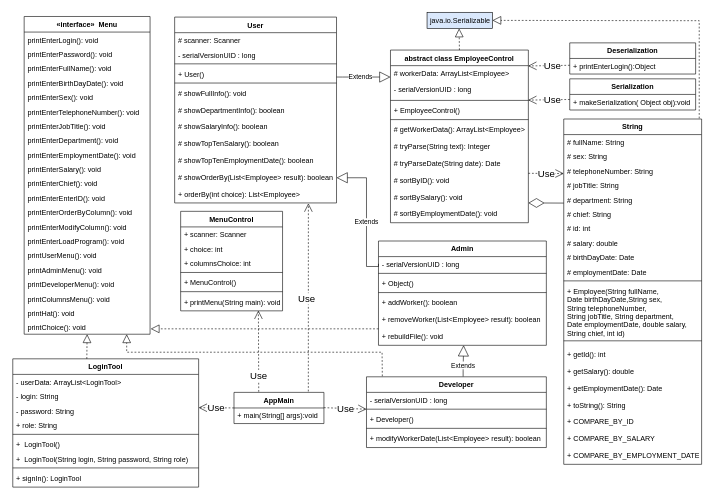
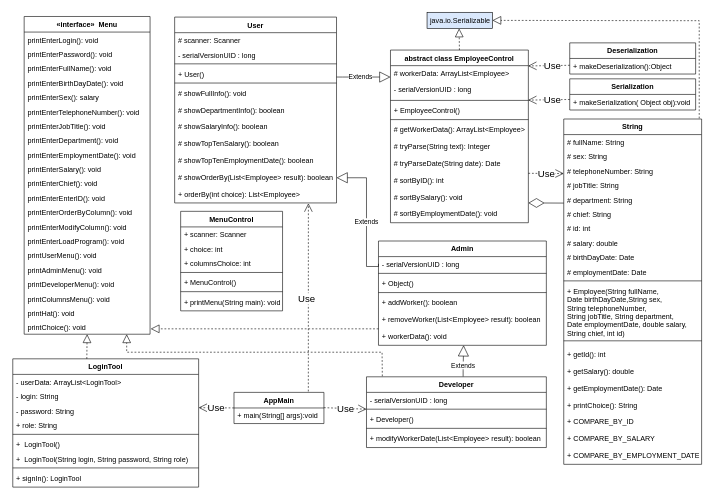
(623, 67) -> (629, 67)
(67, 98) -> (71, 98)
(426, 181) -> (424, 181)
(416, 337) -> (418, 337)
(258, 354) -> none
(603, 406) -> (608, 406)
